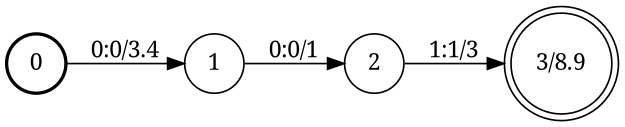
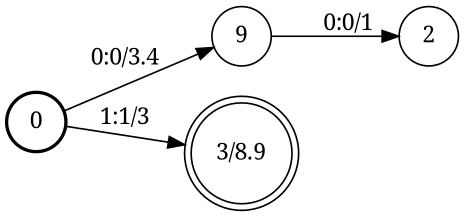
(214, 64) -> (242, 36)
(446, 64) -> (117, 134)
